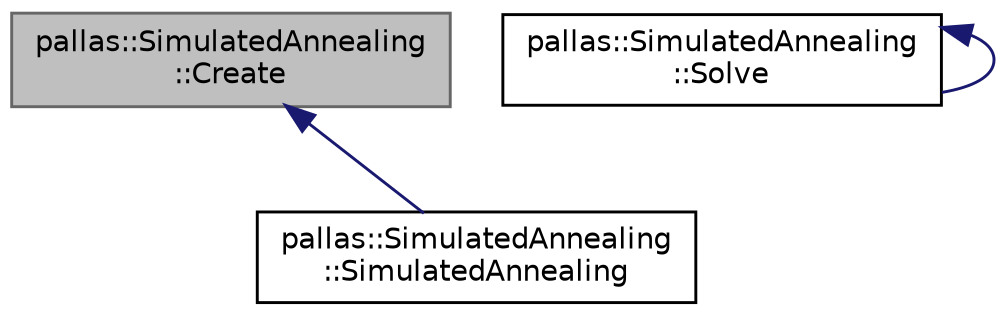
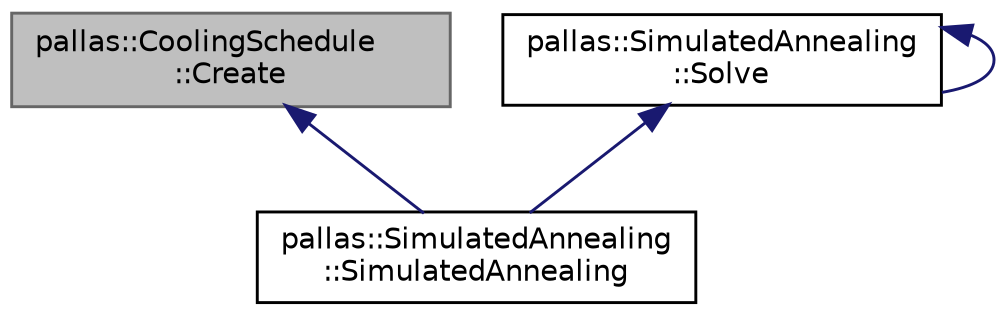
(231, 60) -> (231, 60)
none -> (588, 168)
